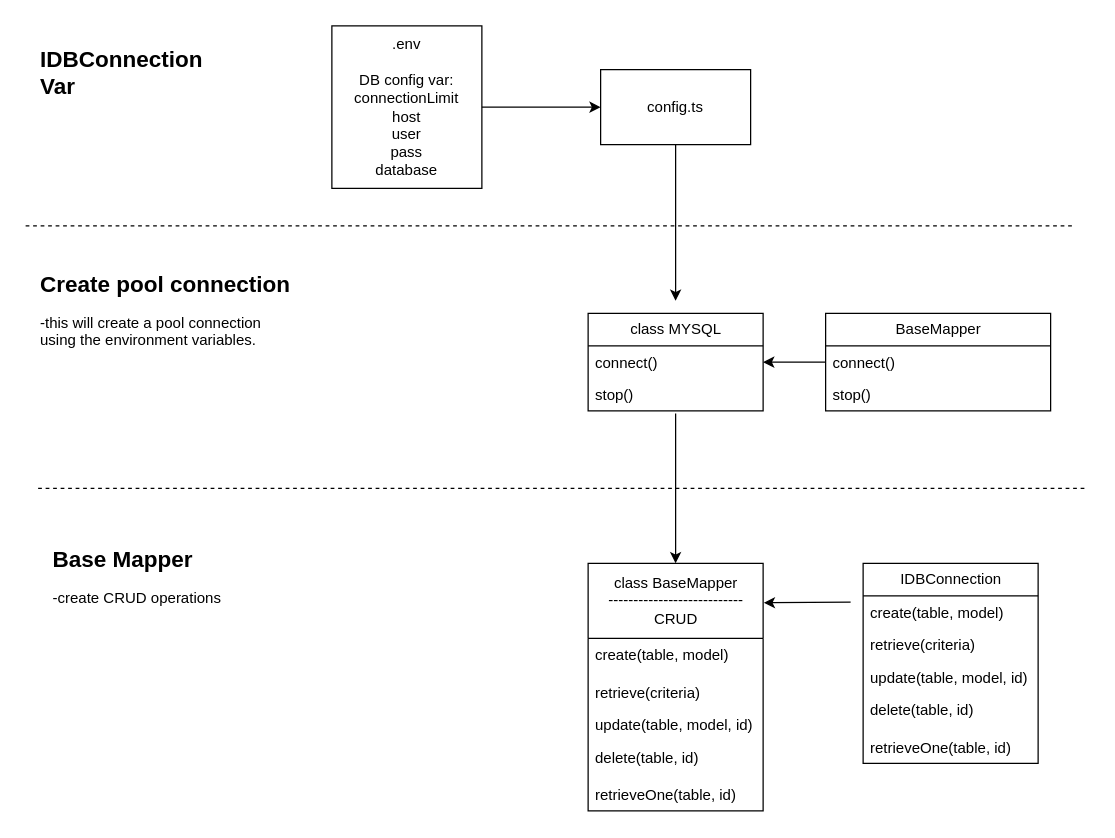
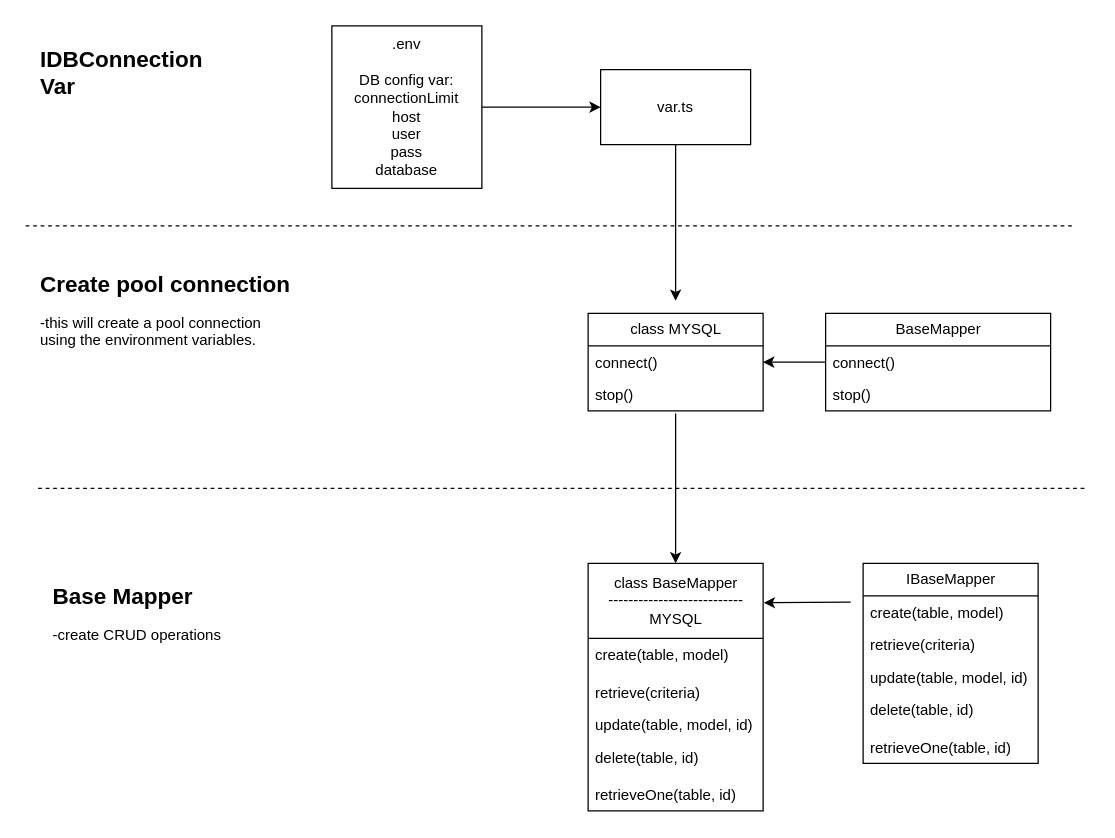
(676, 107) -> (676, 107)
(951, 579) -> (951, 579)
(182, 594) -> (182, 632)
(676, 601) -> (676, 601)
